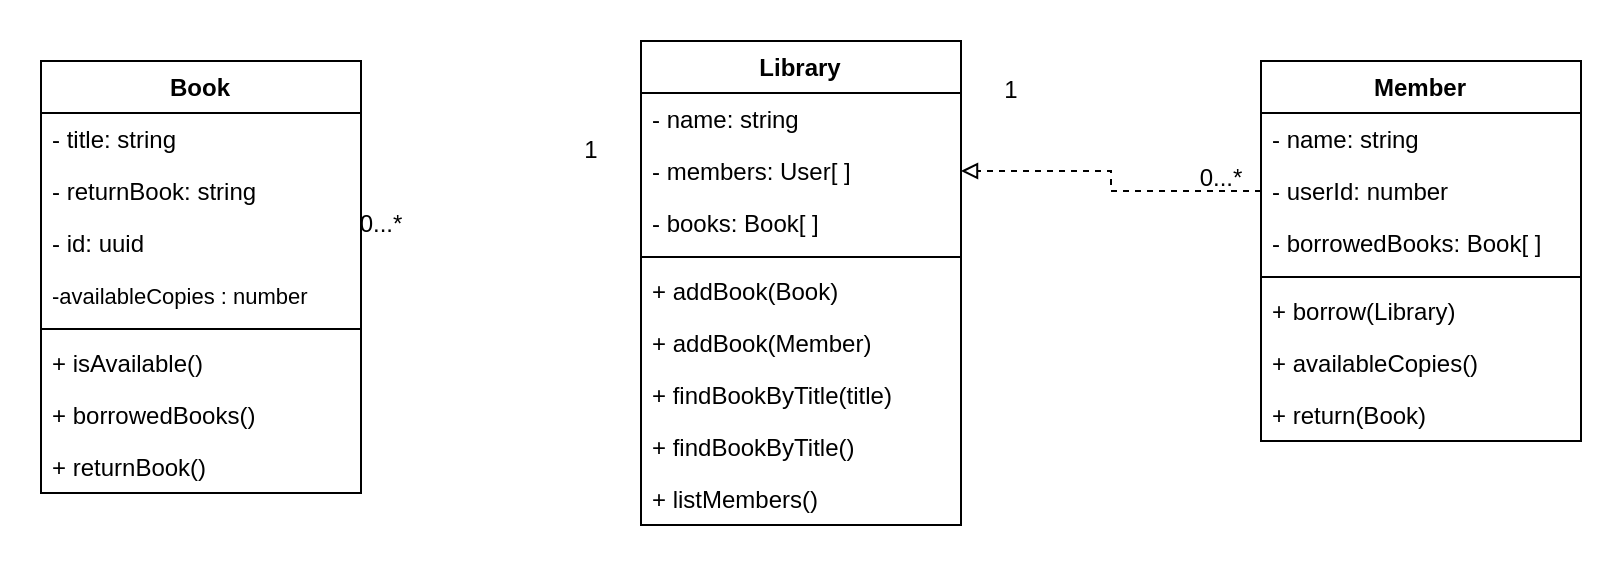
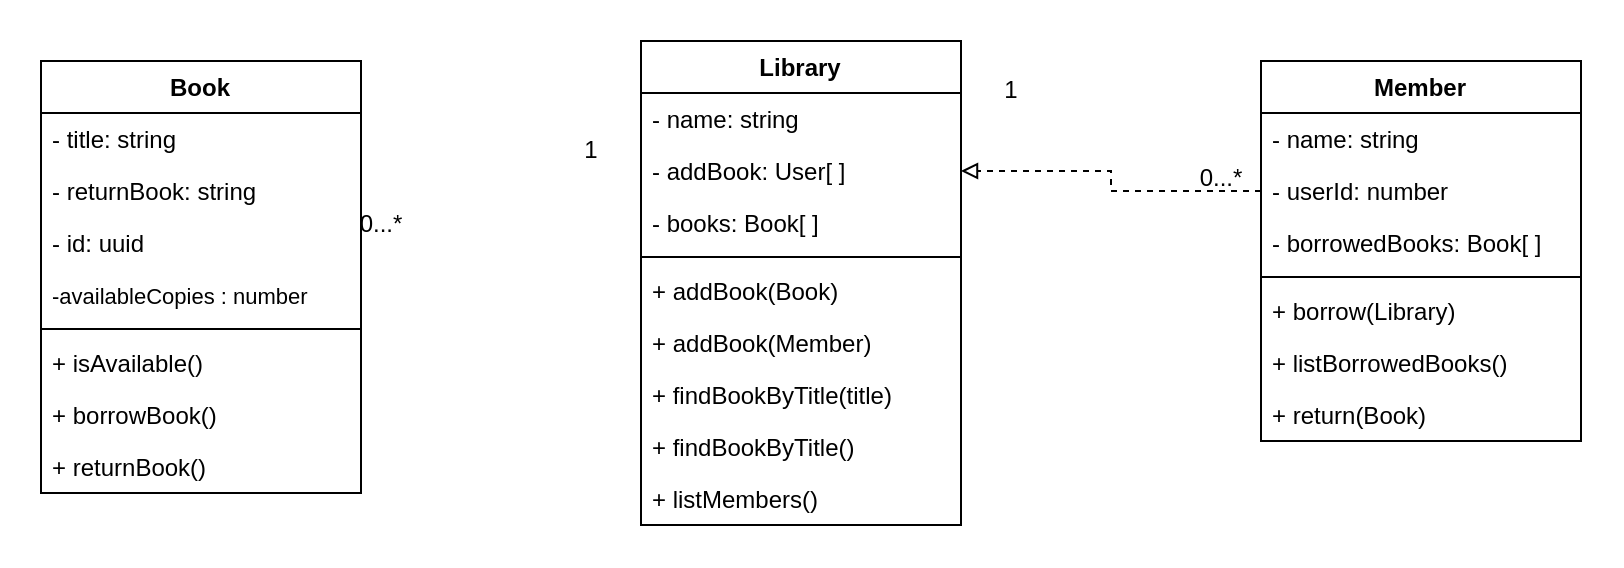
(761, 173) -> (761, 173)
(1385, 365) -> (1405, 365)
(164, 417) -> (144, 417)
